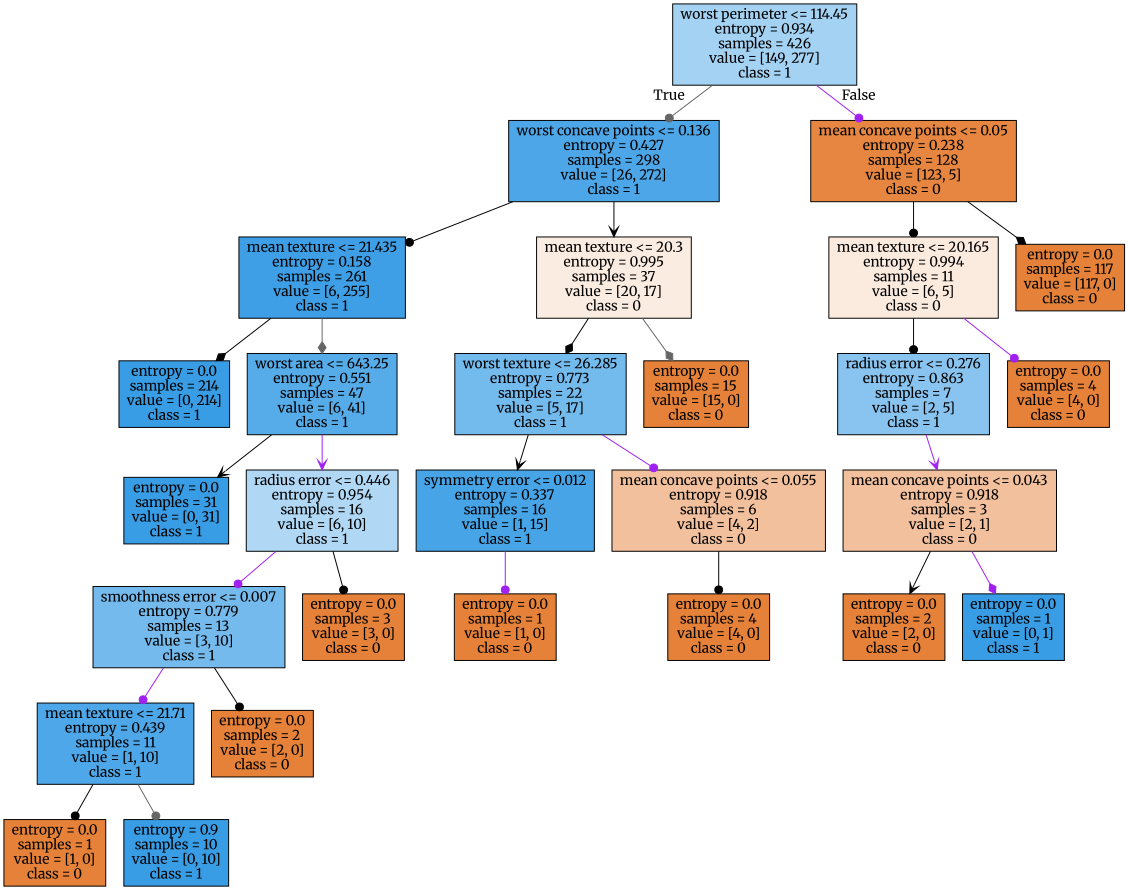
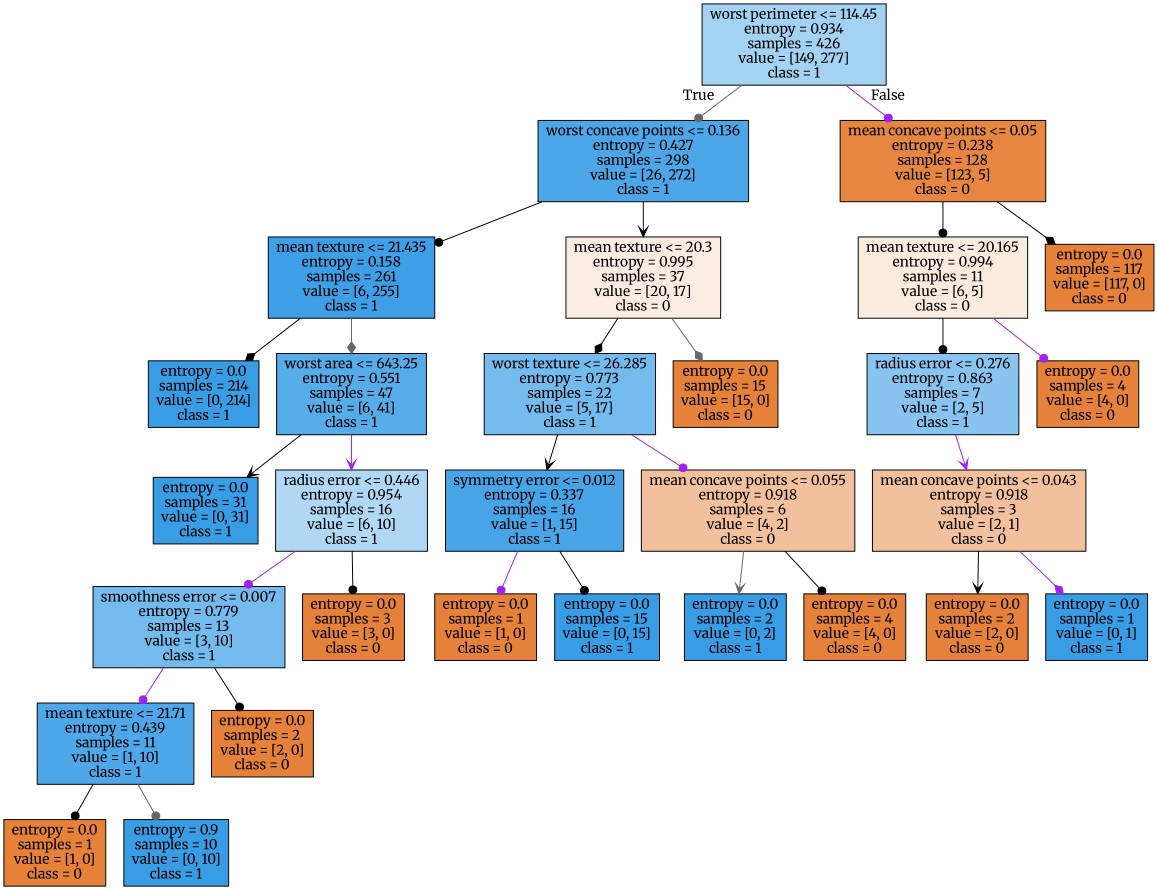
none -> (607, 627)
none -> (735, 627)
